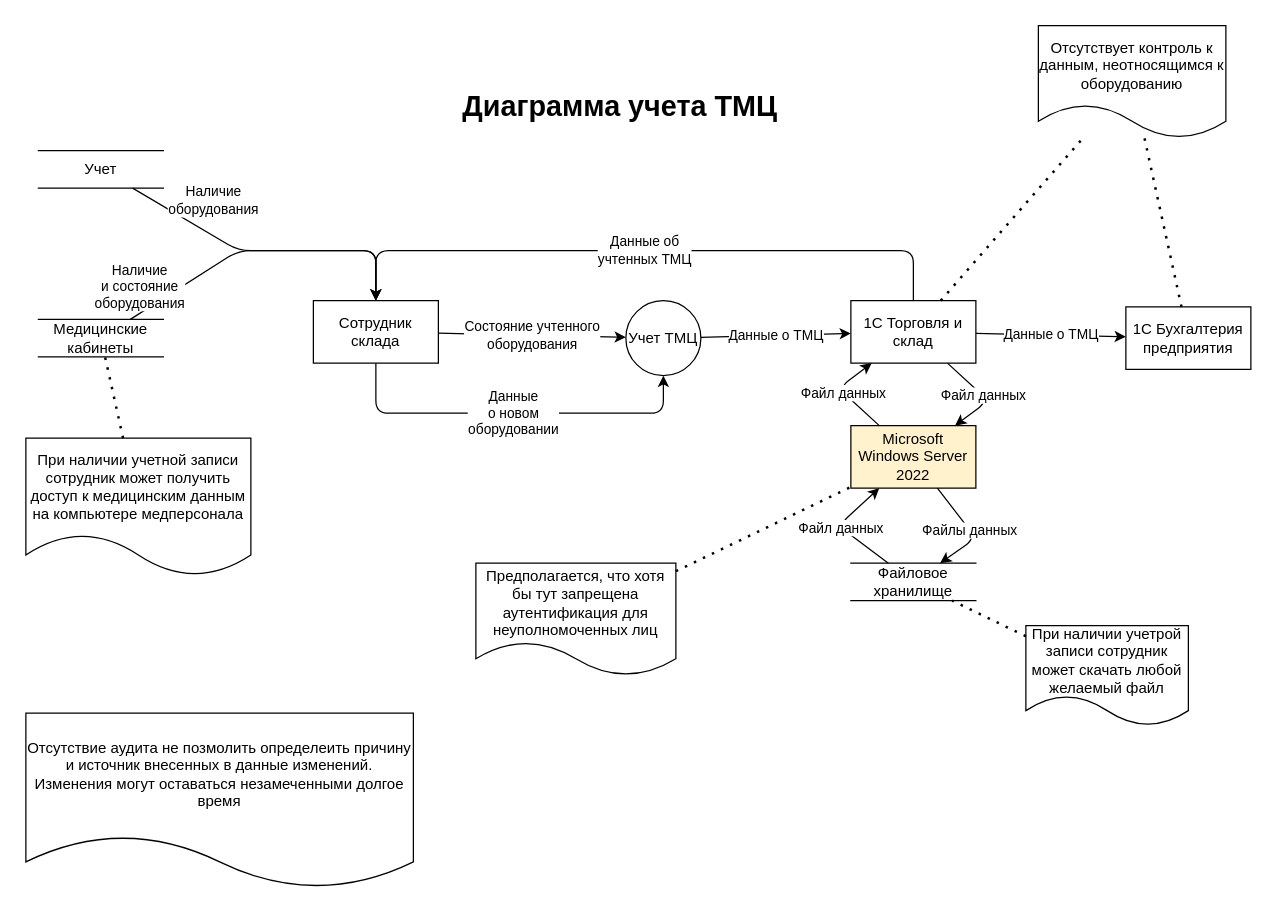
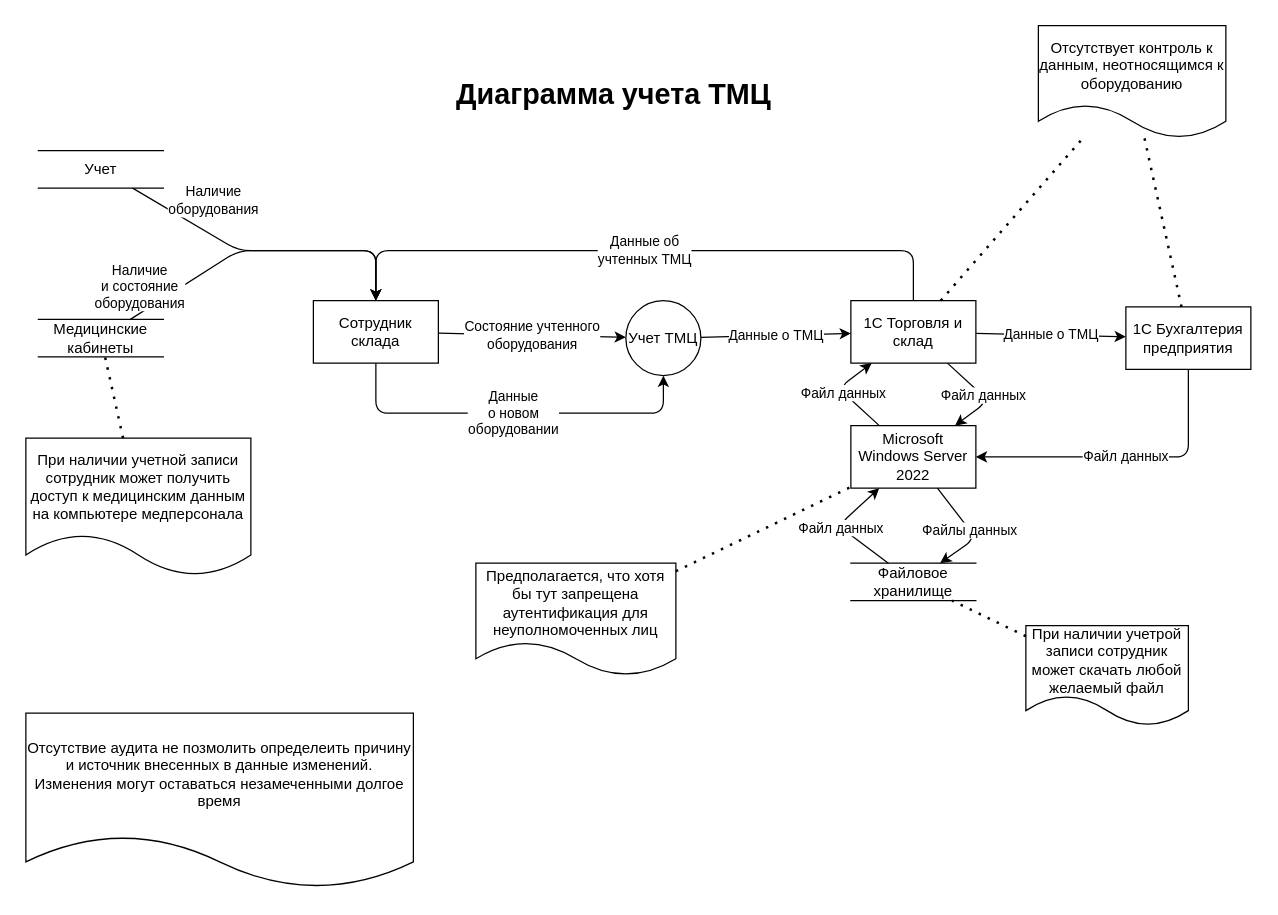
(619, 107) -> (613, 94)
(913, 457) -> (913, 457)
none -> (1125, 457)
